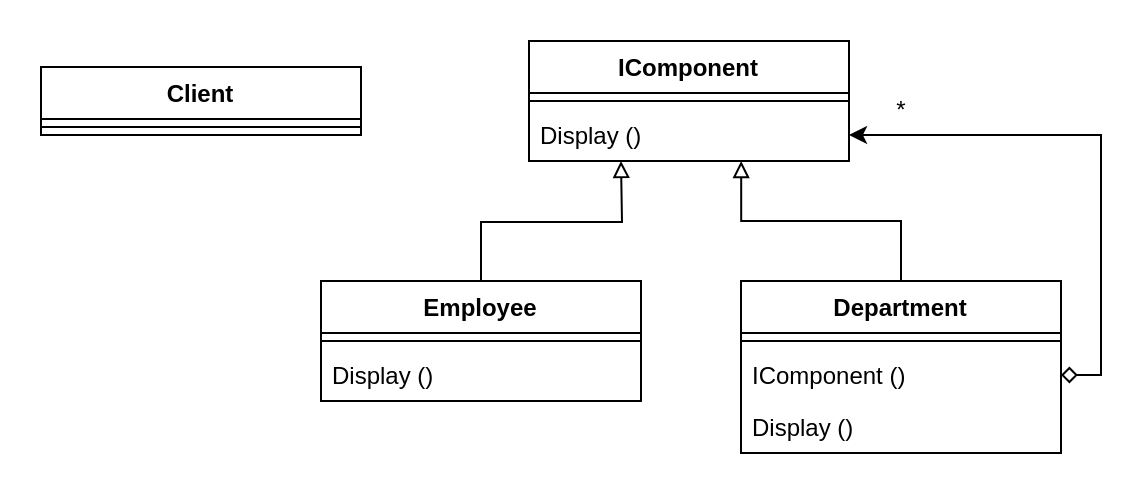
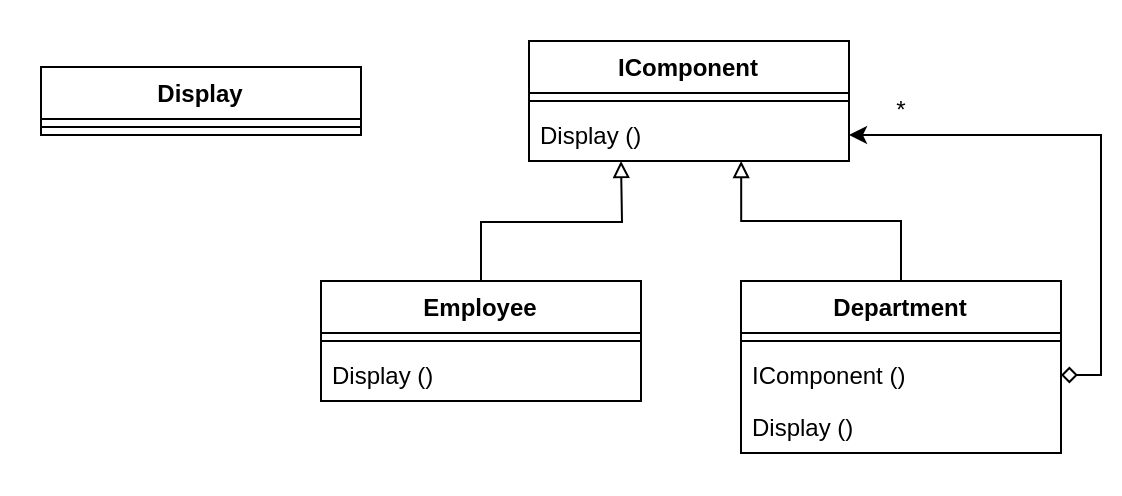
(201, 95) -> (201, 95)
